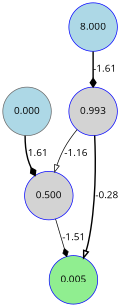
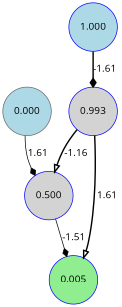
(93, 27) -> (93, 27)
(65, 146) -> (65, 146)
(26, 152) -> (26, 152)
(107, 196) -> (107, 196)
